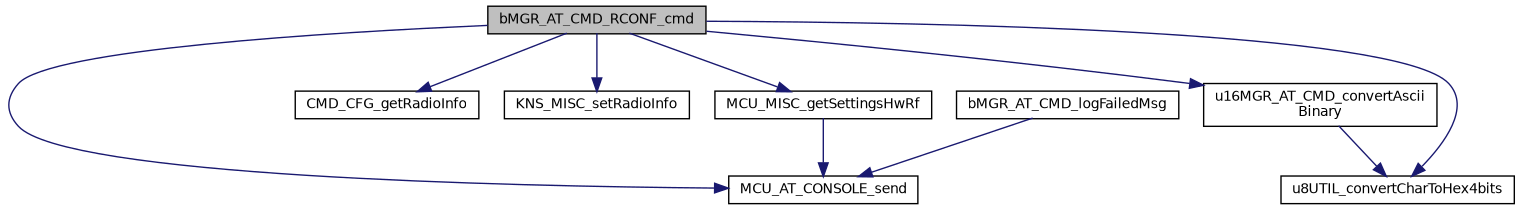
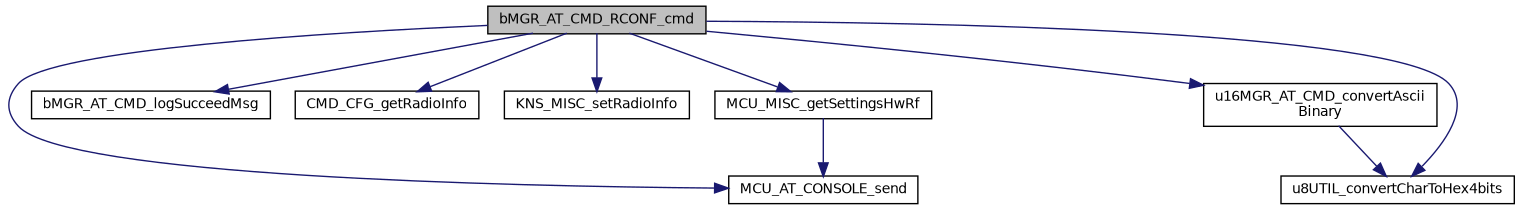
none -> (151, 105)
(1068, 105) -> none
